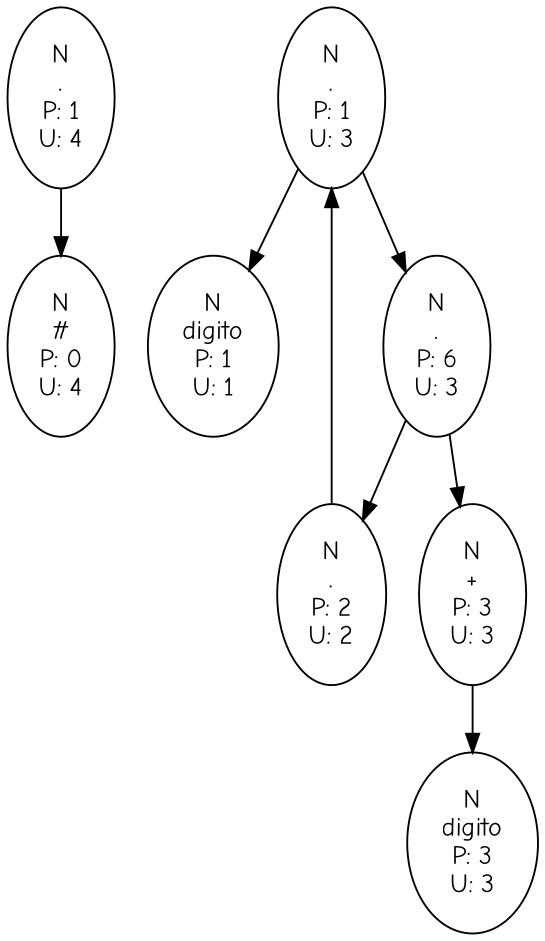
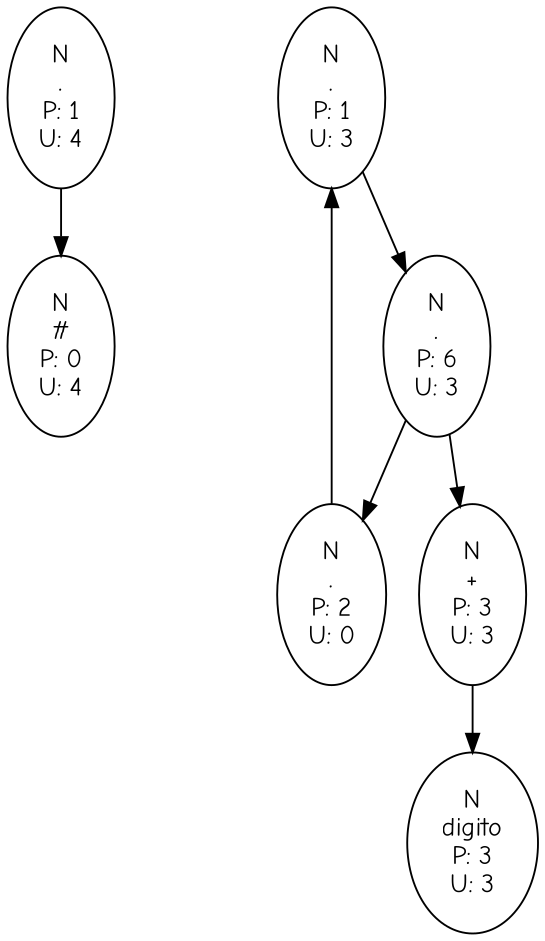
(213, 346) -> none
(332, 595) -> (332, 595)
